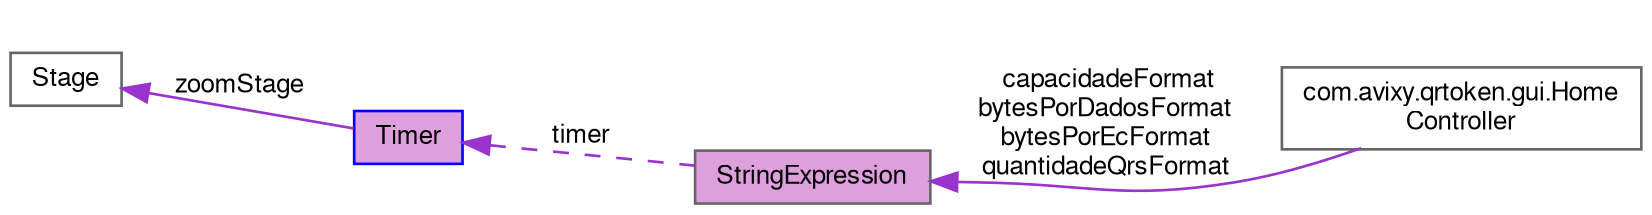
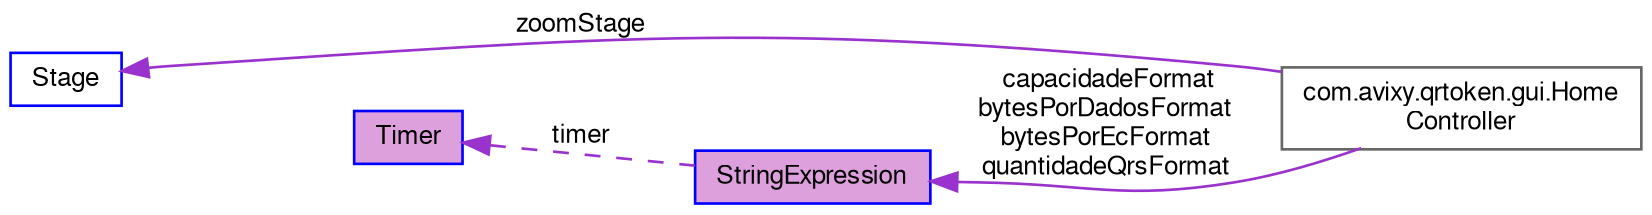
(66, 79) -> (66, 79)
(251, 111) -> (715, 38)
(813, 177) -> (813, 177)
